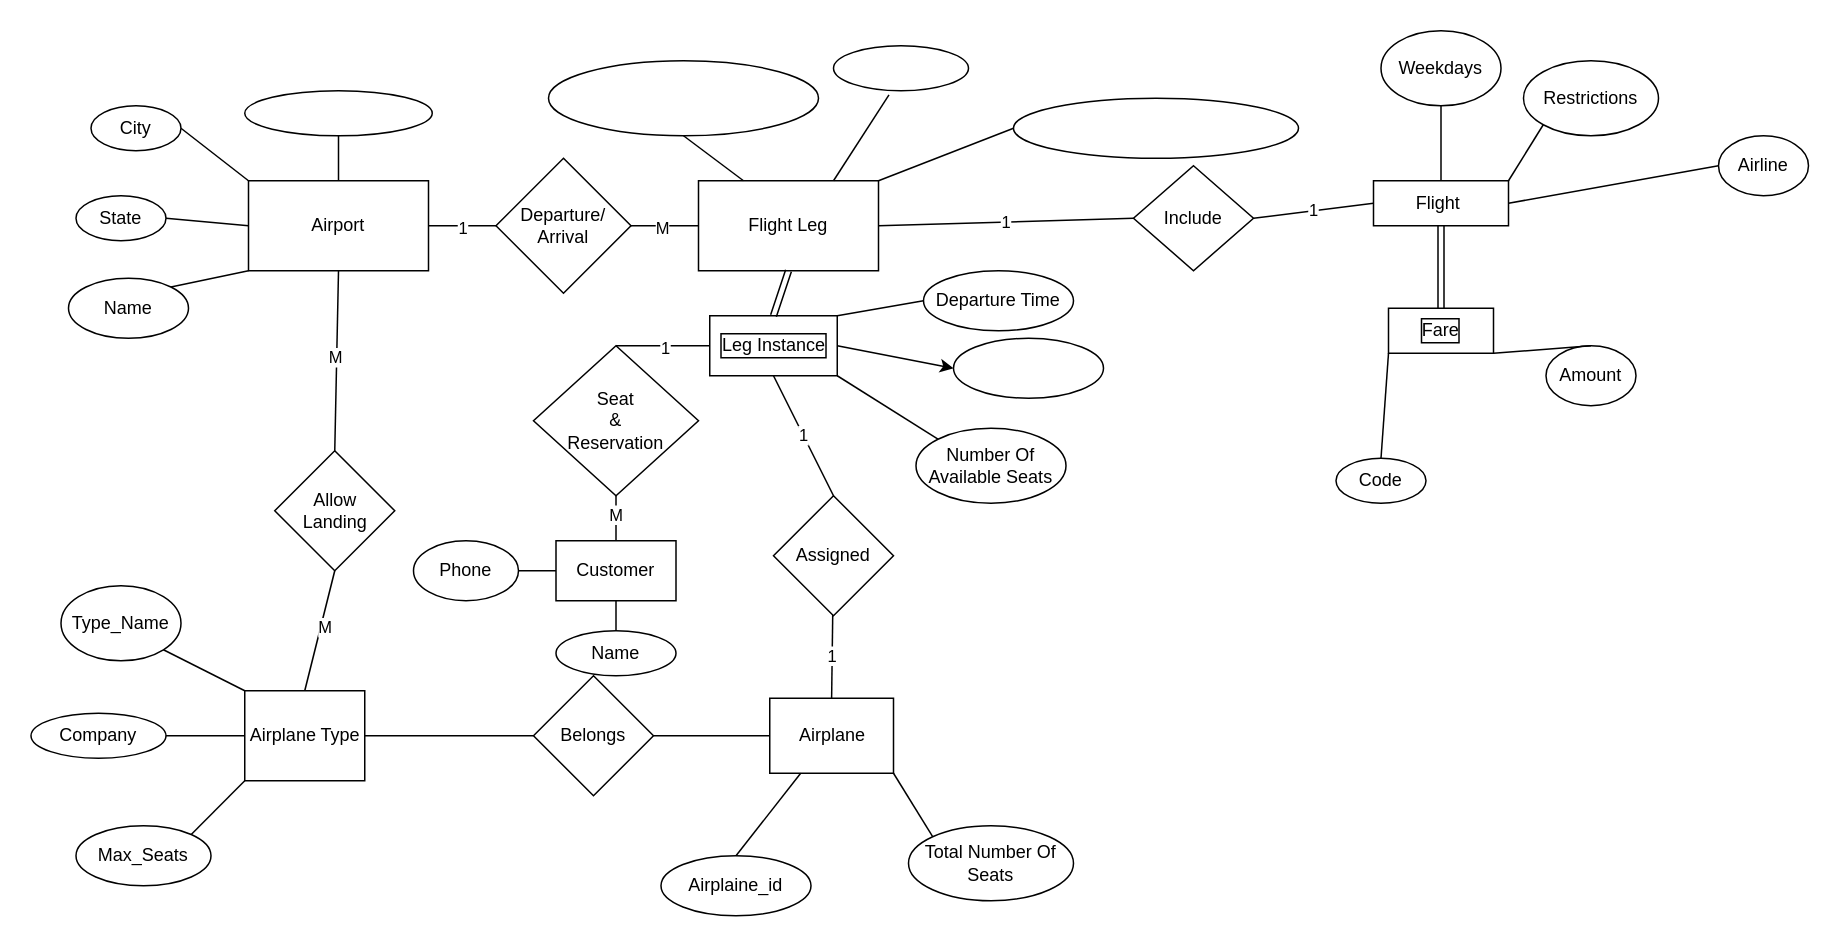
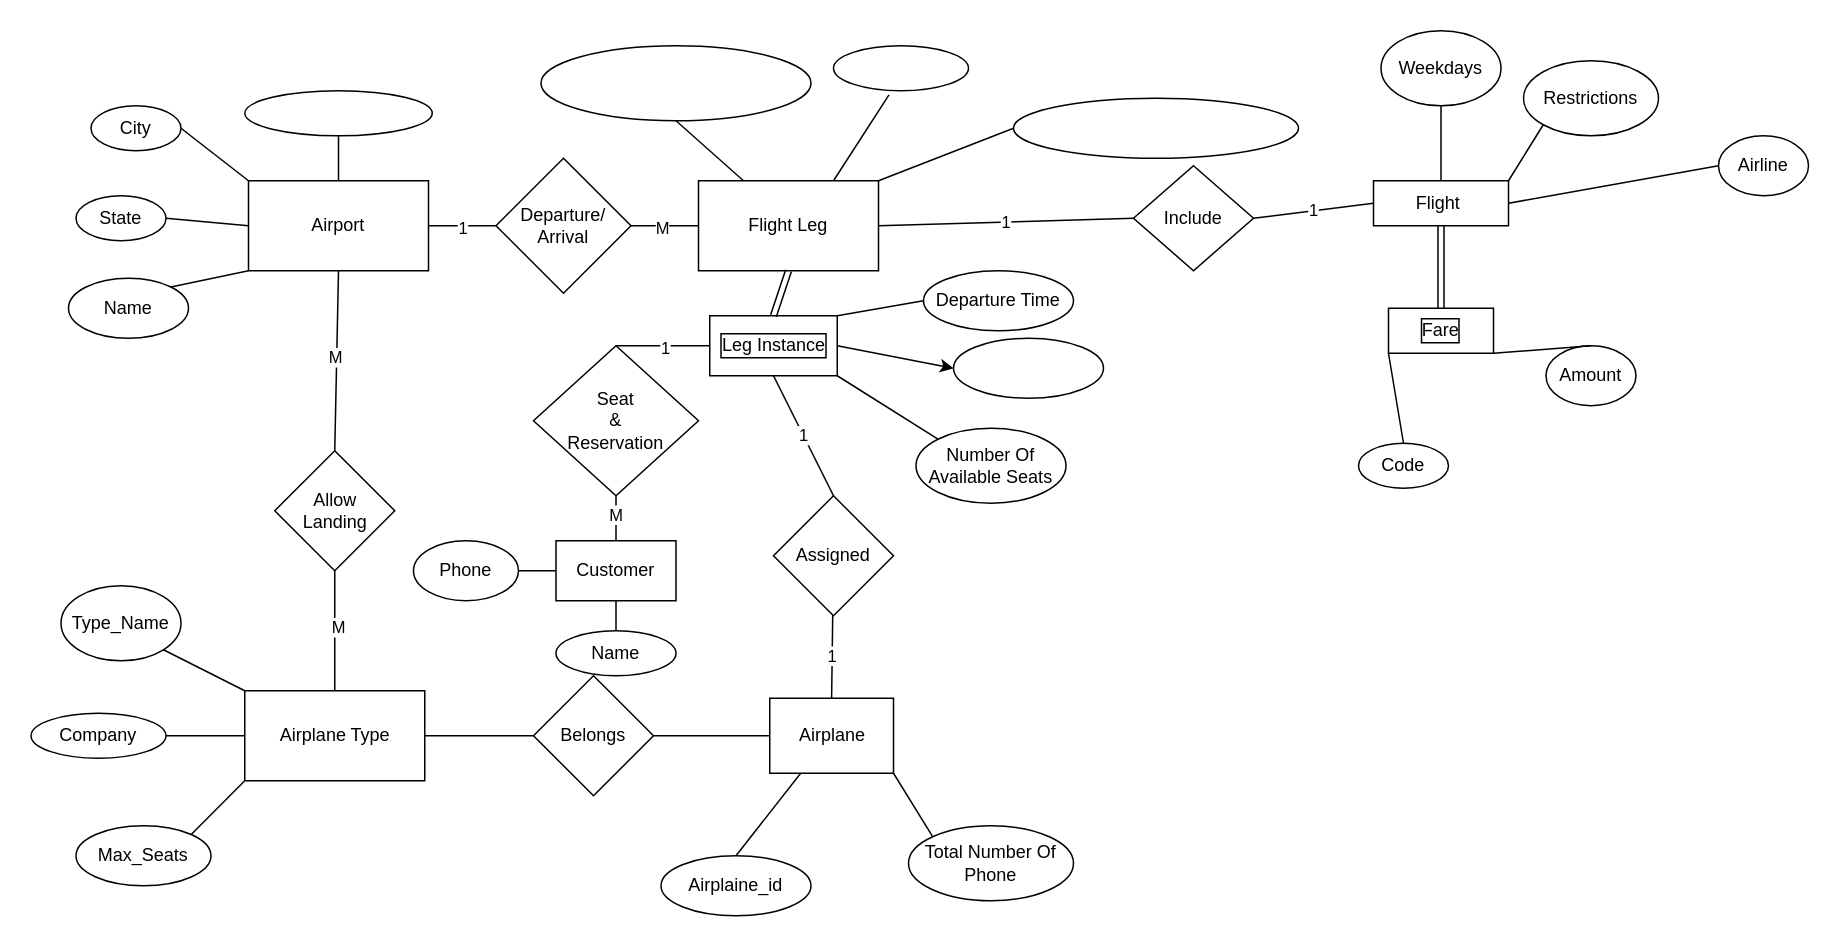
(683, 98) -> (676, 83)
(1381, 481) -> (1403, 466)
(305, 736) -> (335, 736)
(991, 863) -> (991, 863)
